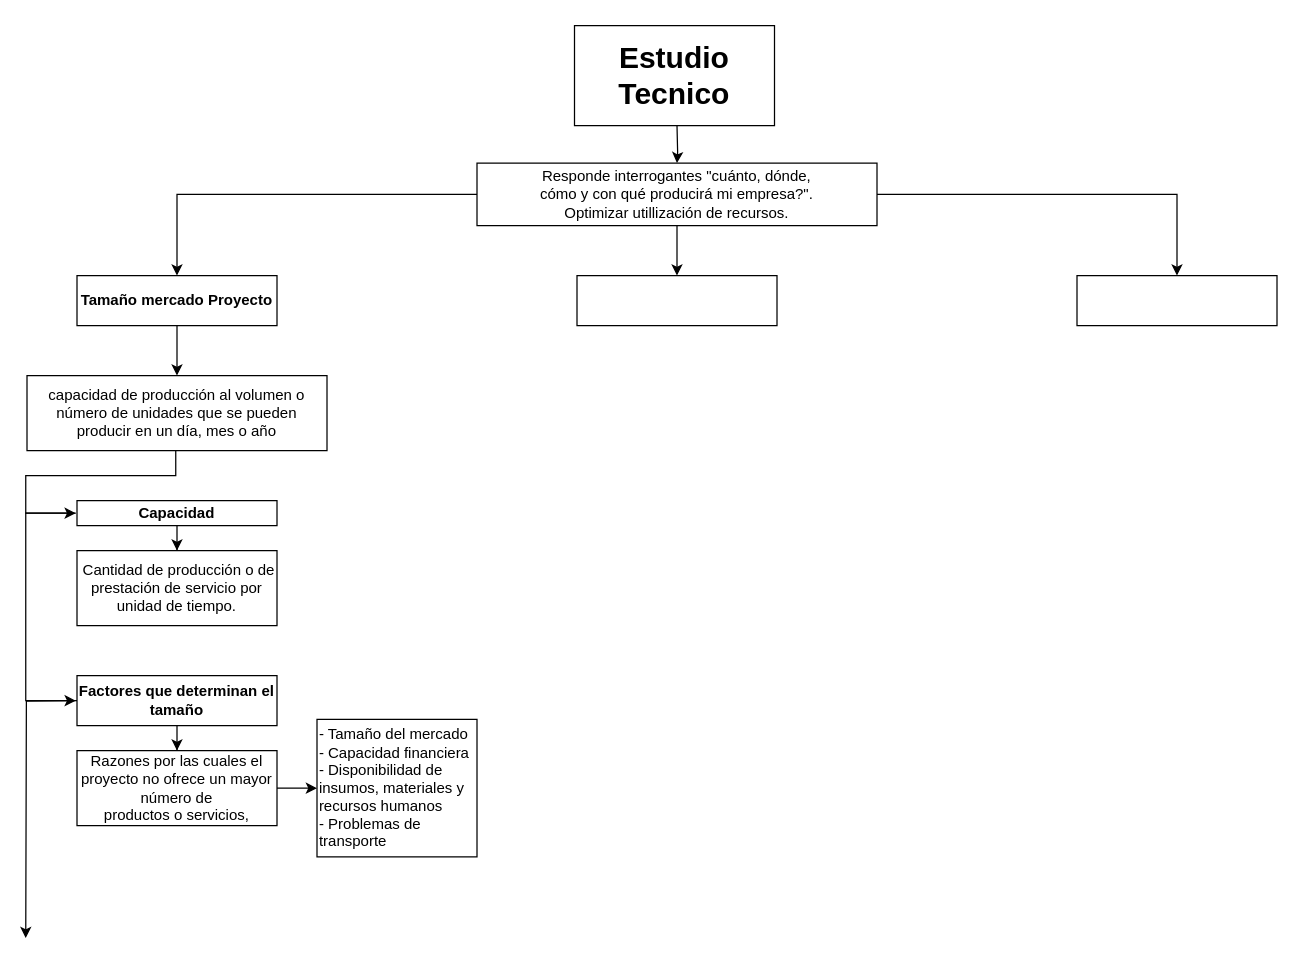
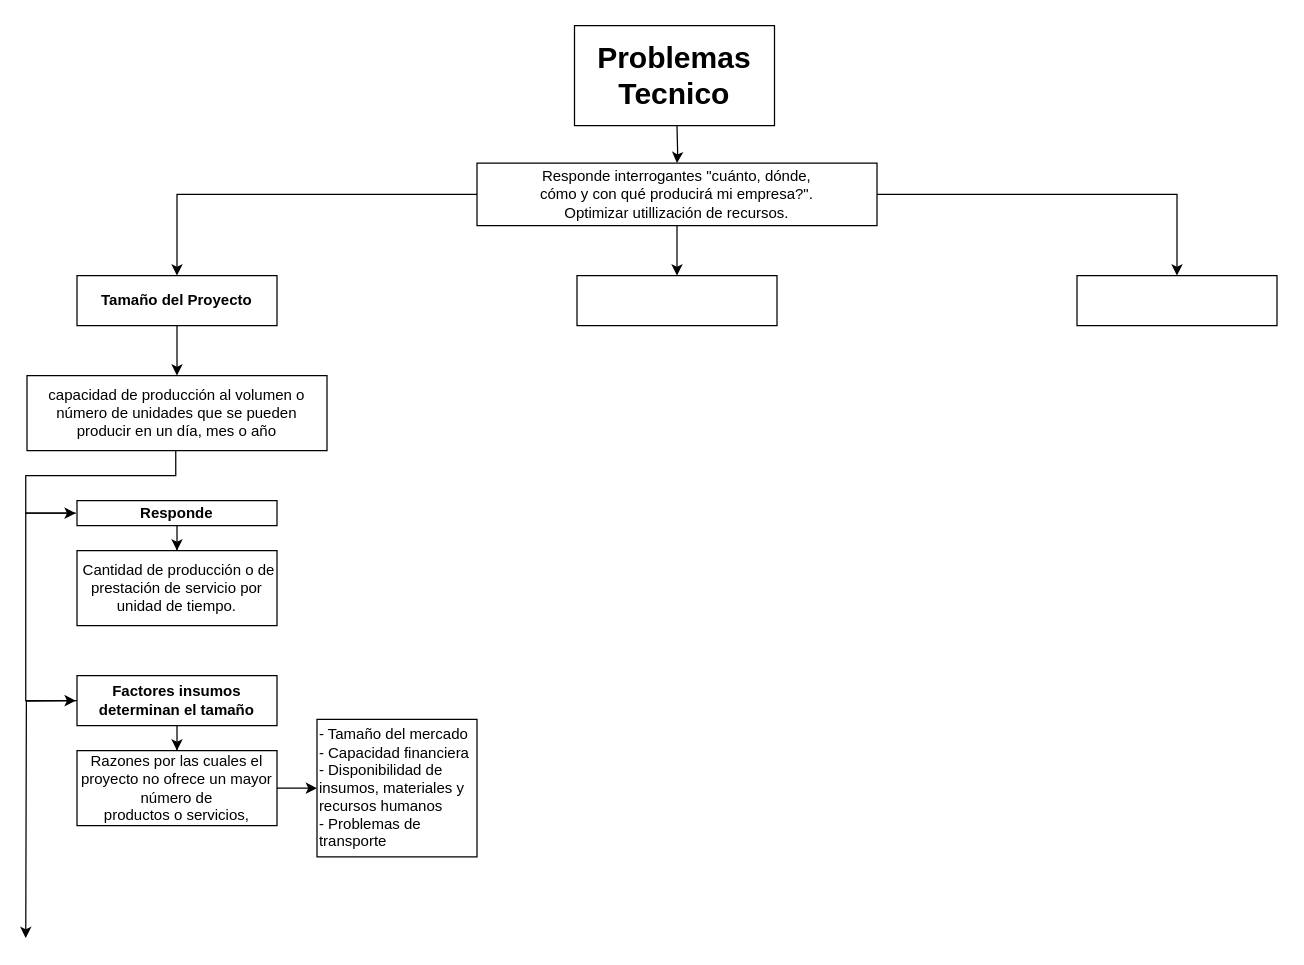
(674, 76) -> (674, 76)
(177, 301) -> (177, 301)
(177, 513) -> (177, 513)
(177, 701) -> (177, 701)
